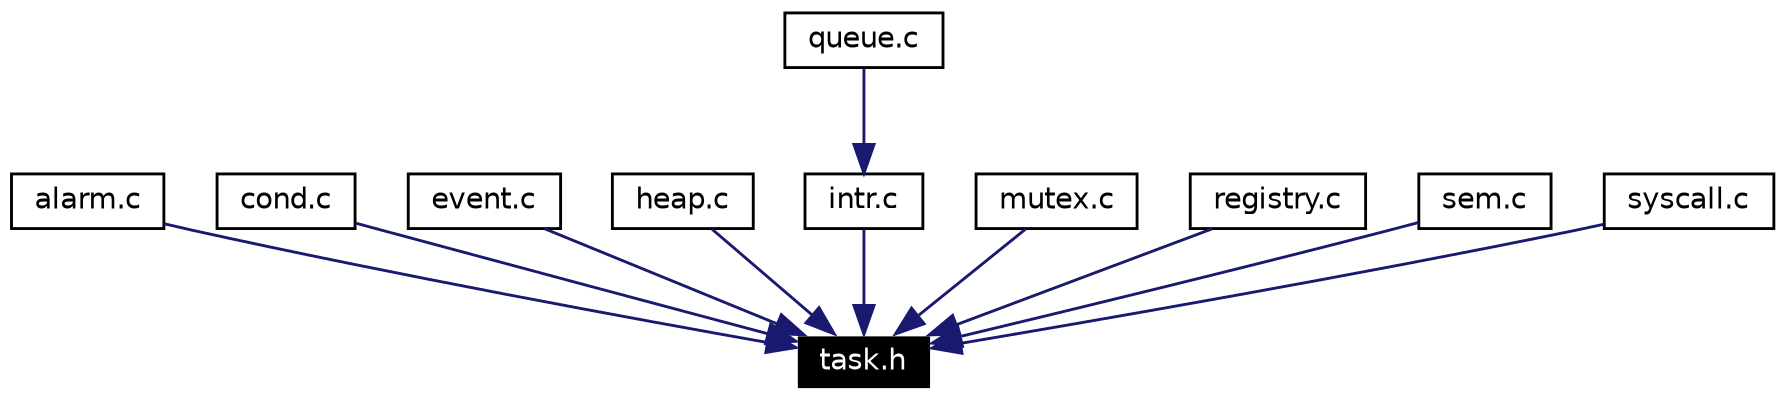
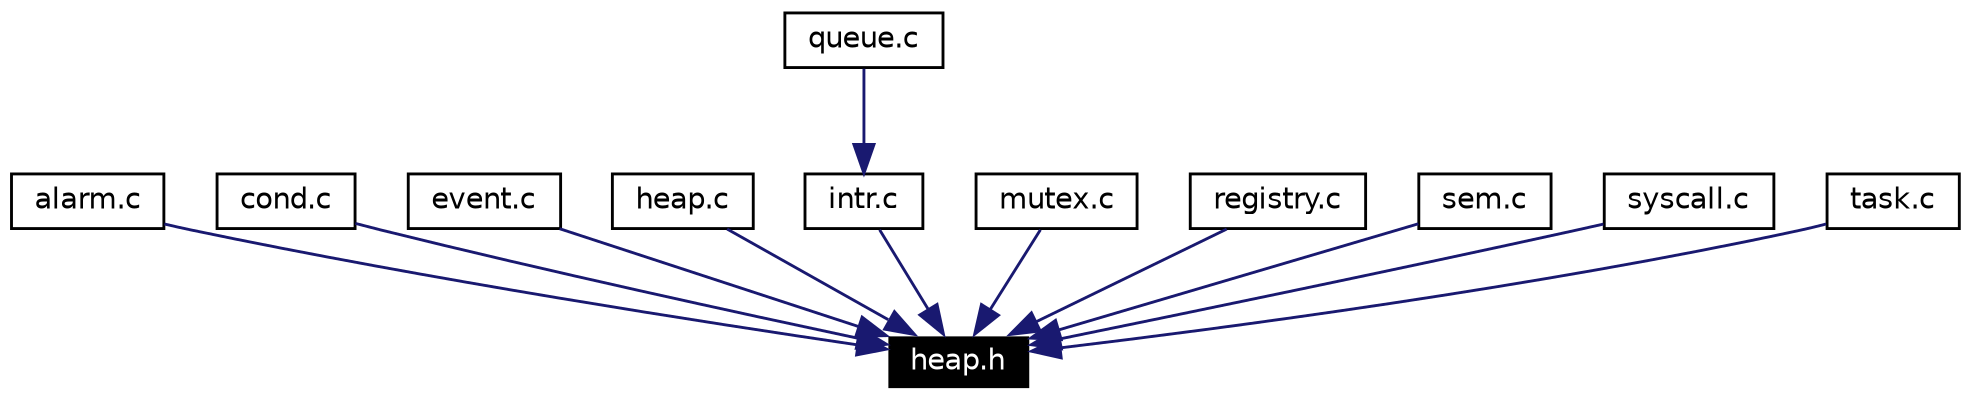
none -> (1893, 201)
(864, 362) -> (959, 362)
